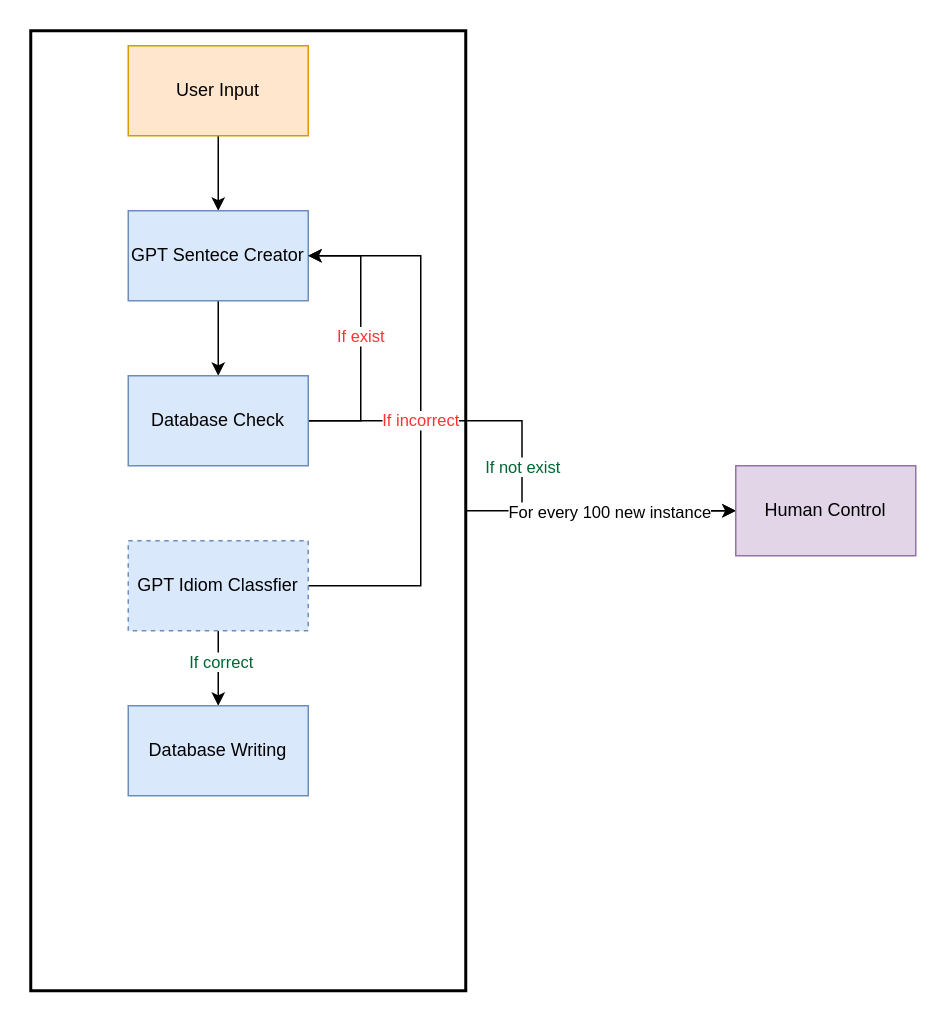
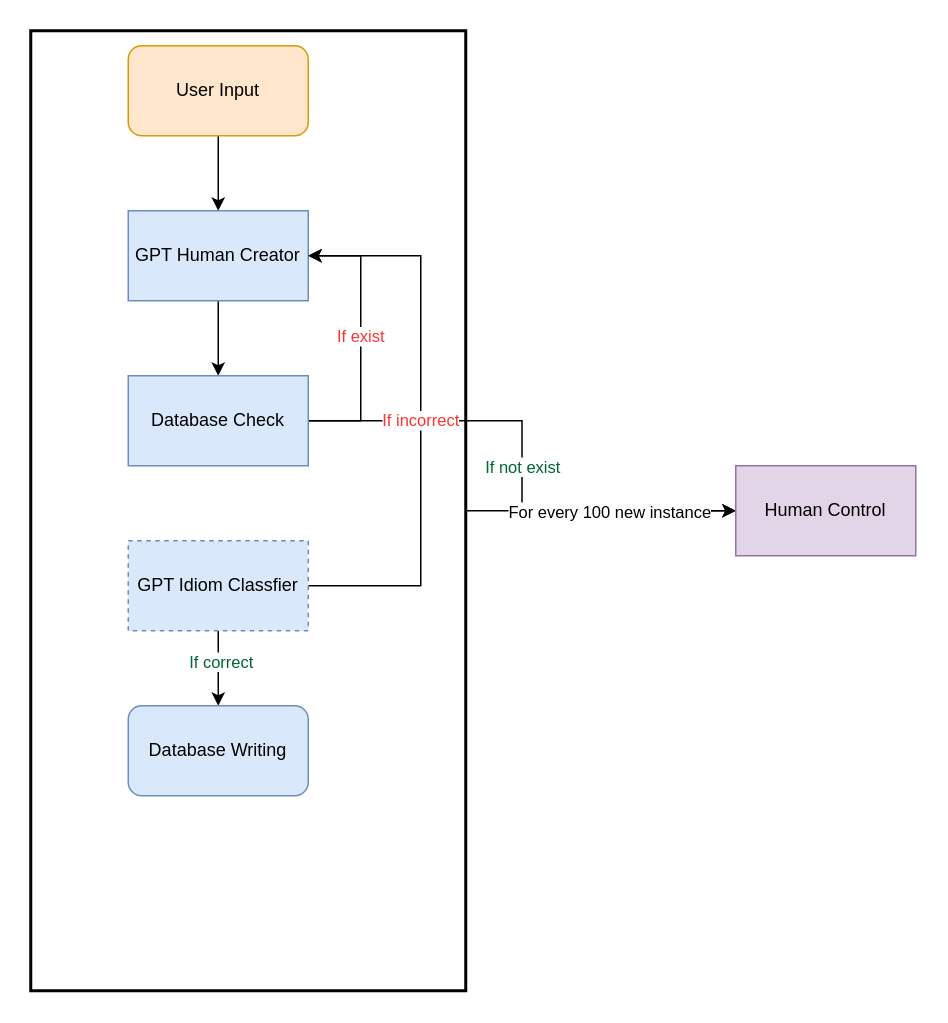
(218, 91) -> (218, 91)
(218, 256) -> (218, 256)
(218, 751) -> (218, 751)
